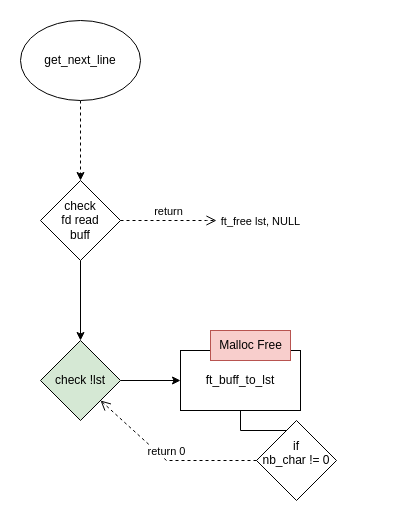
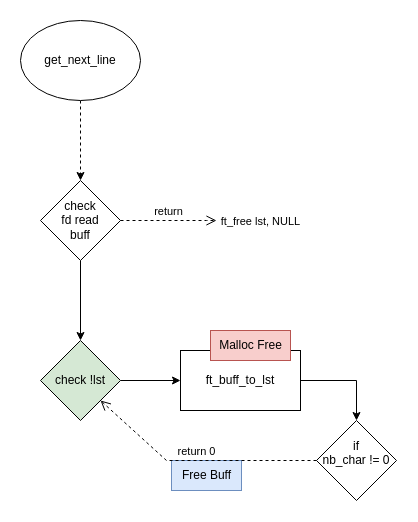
(297, 461) -> (357, 461)
none -> (207, 476)
